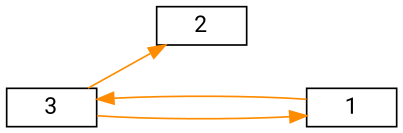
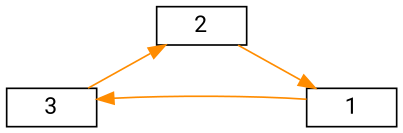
(193, 119) -> (269, 63)
